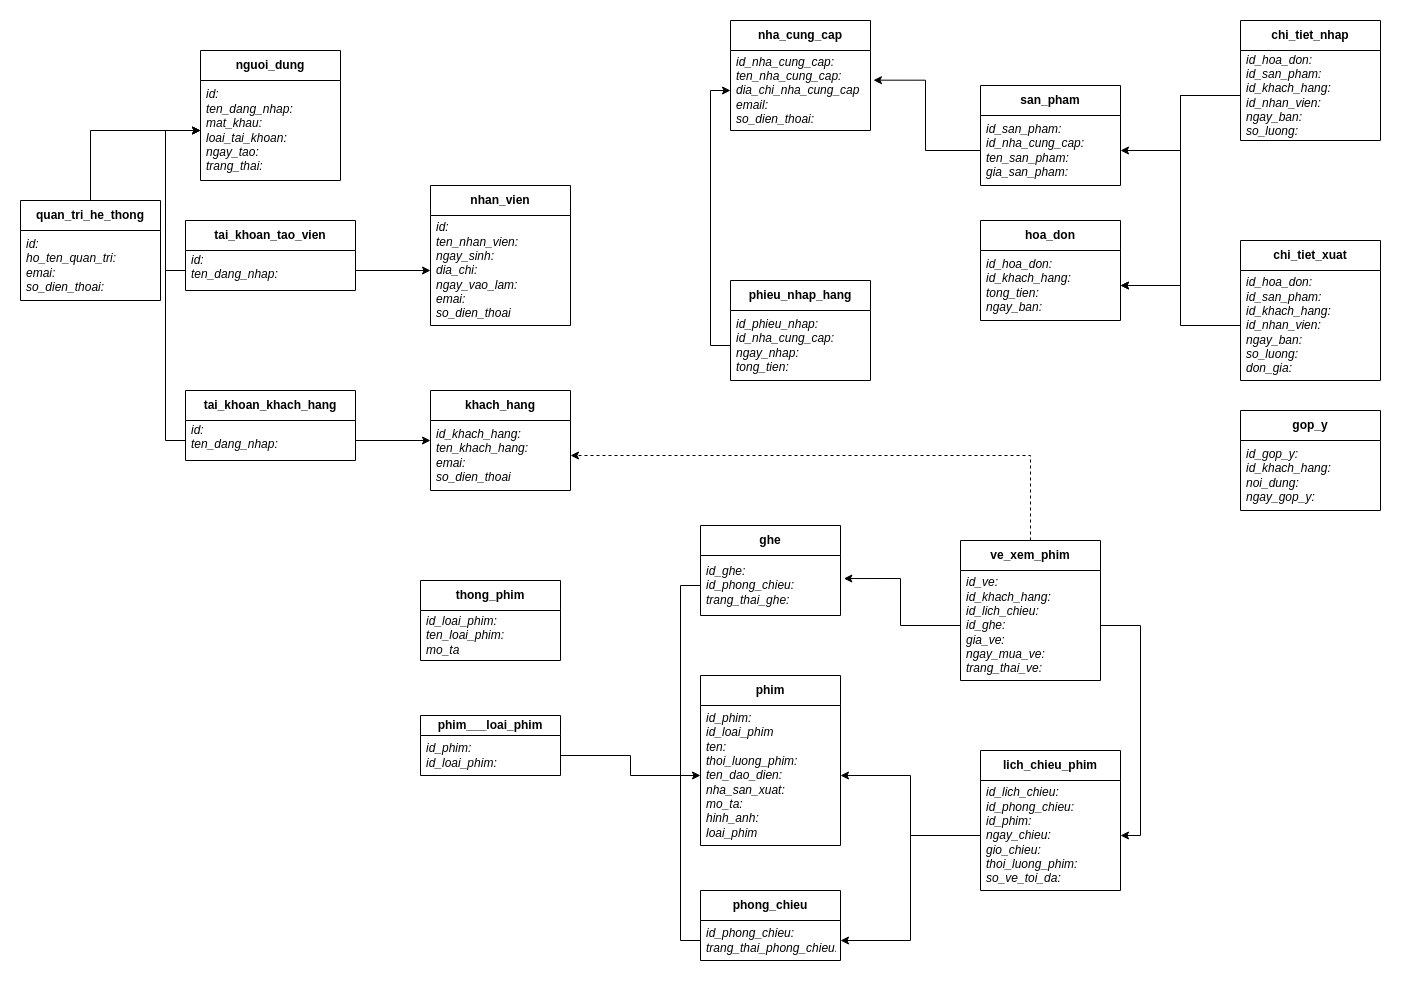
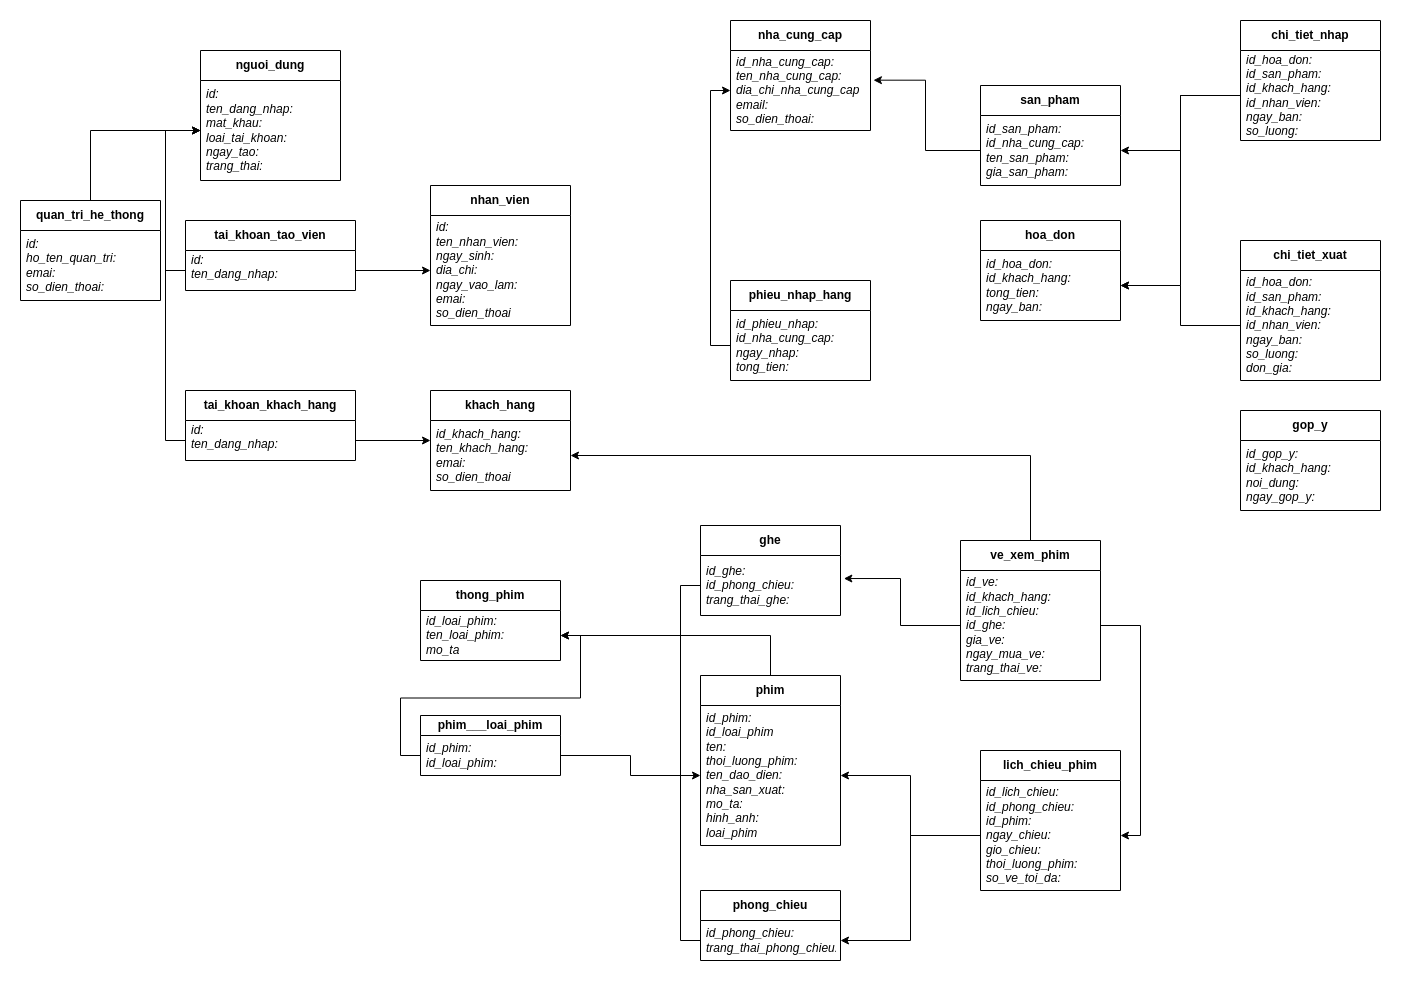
(845, 456) -> (845, 456)
none -> (696, 636)
none -> (484, 698)
